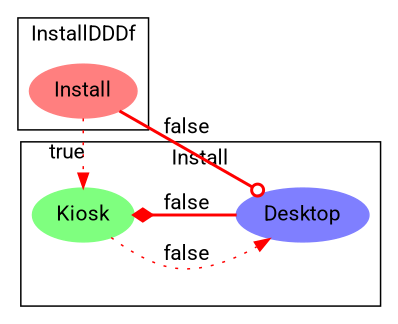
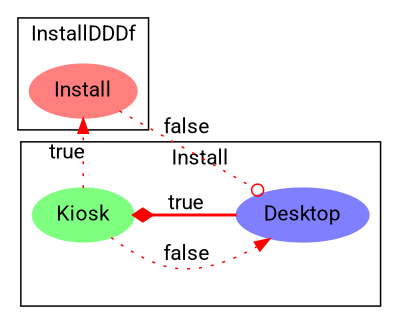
(83, 151) -> (83, 161)
(189, 151) -> (189, 151)
(187, 204) -> (187, 204)
